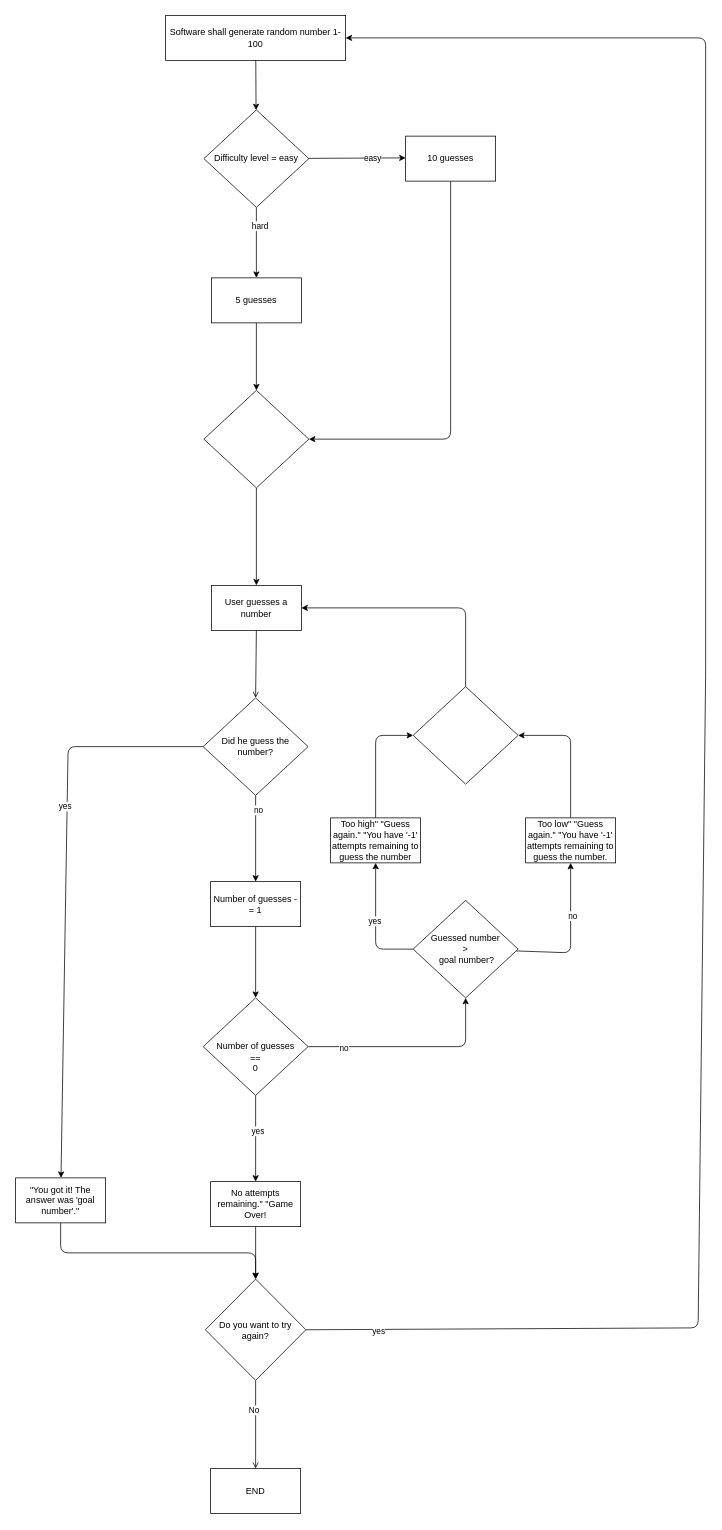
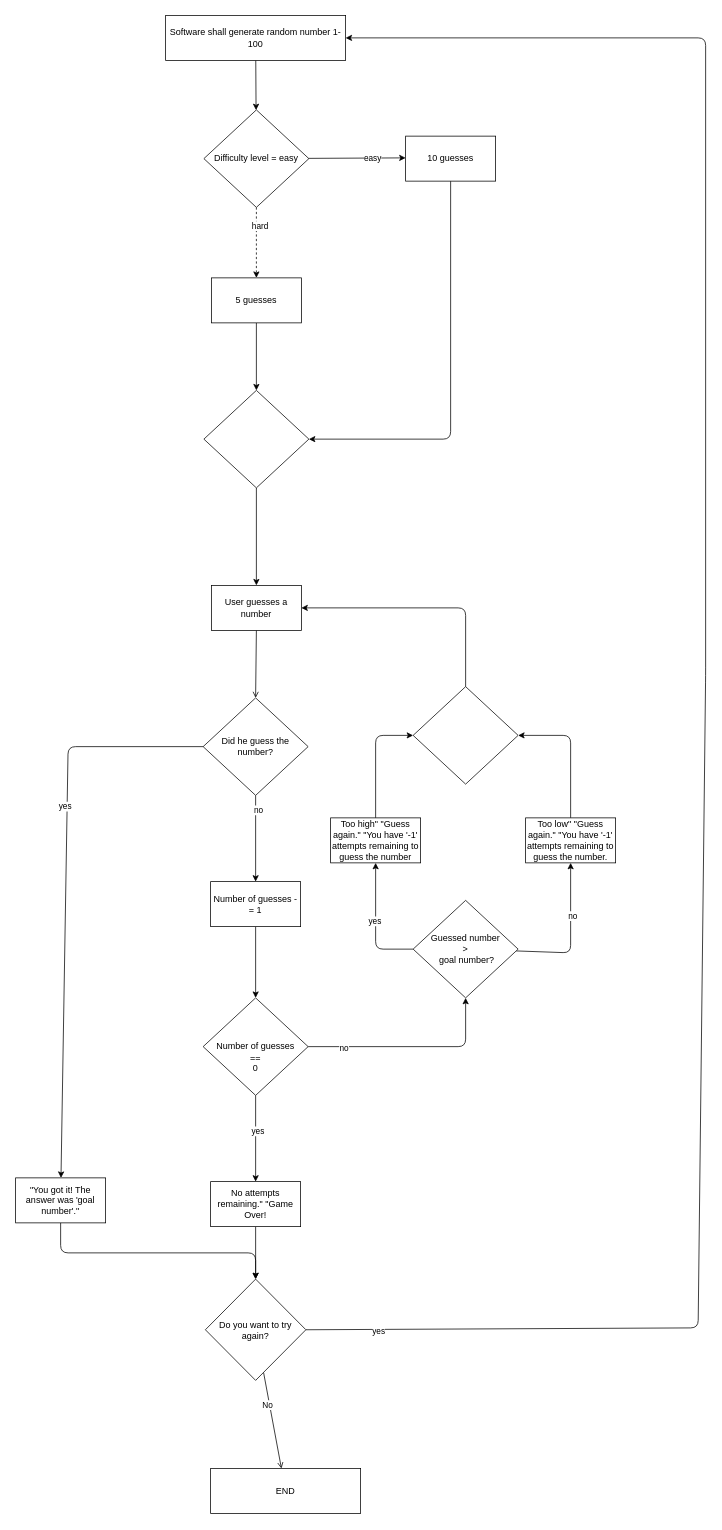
(256, 250) -> (256, 250)
(255, 1491) -> (285, 1491)
